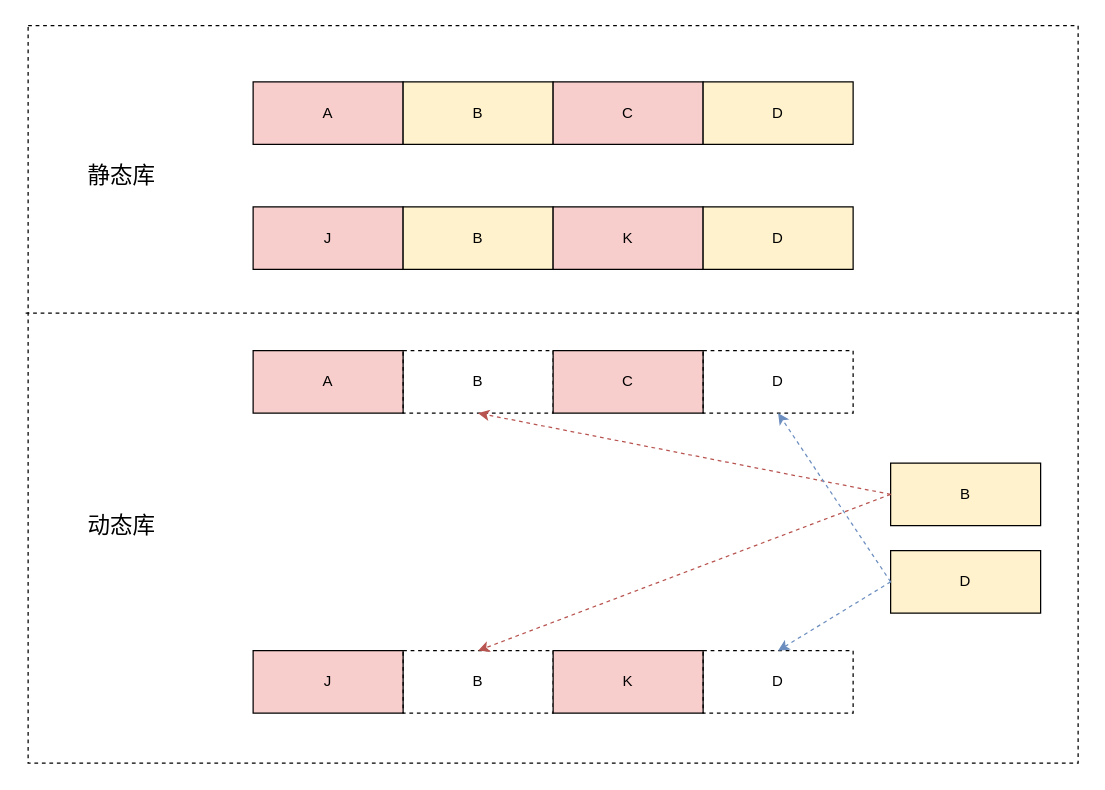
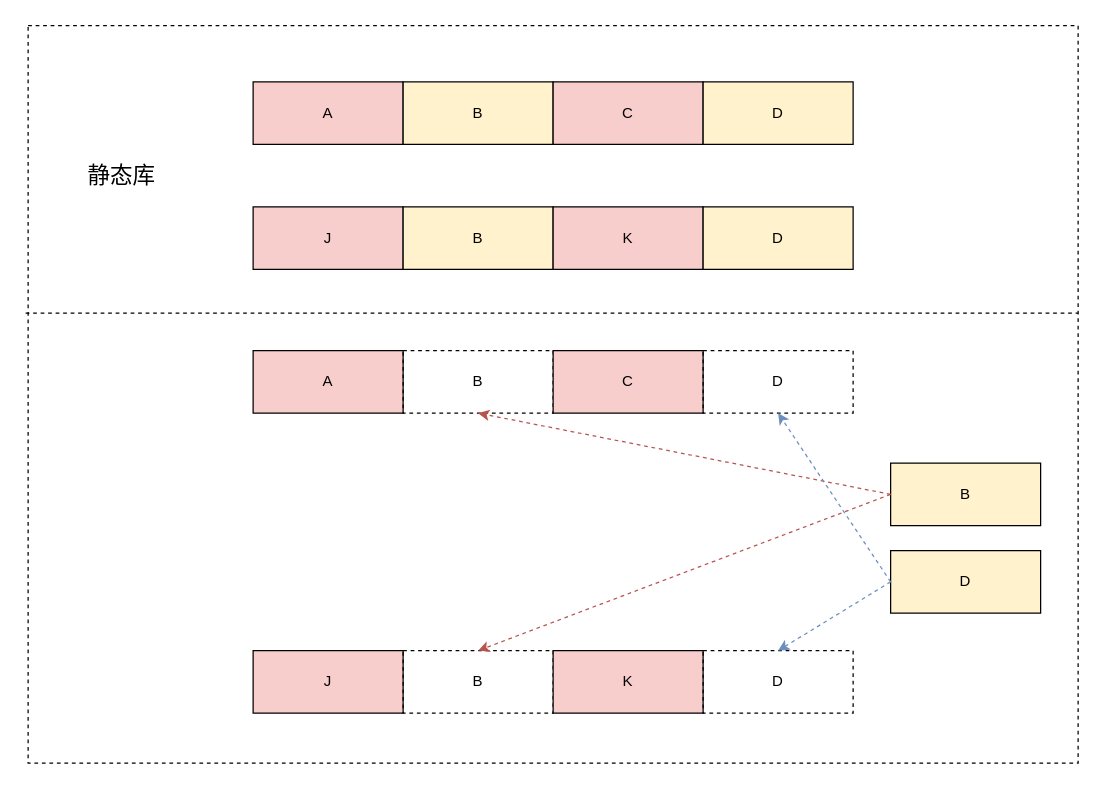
(122, 526) -> none
